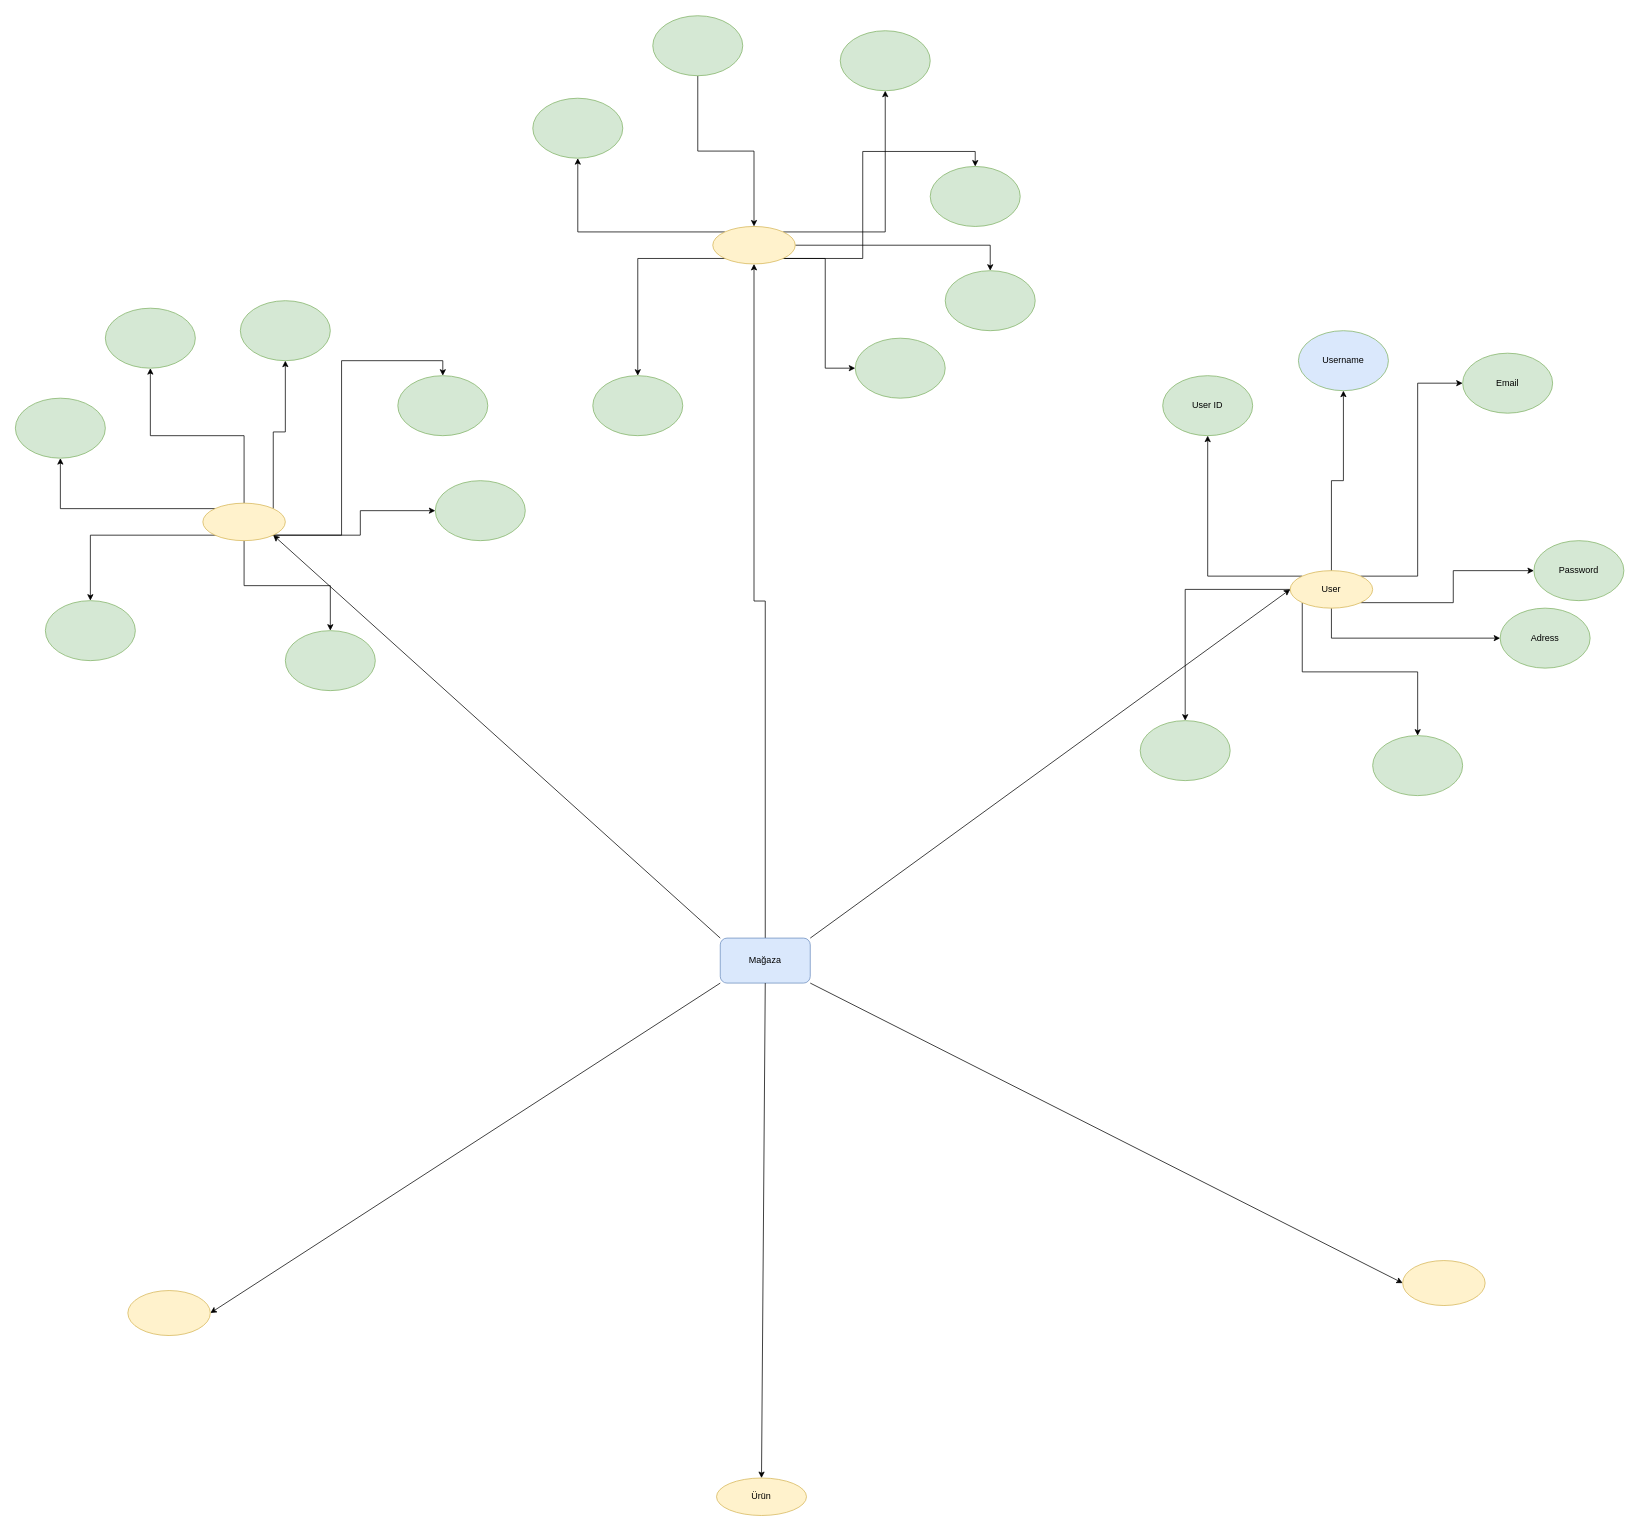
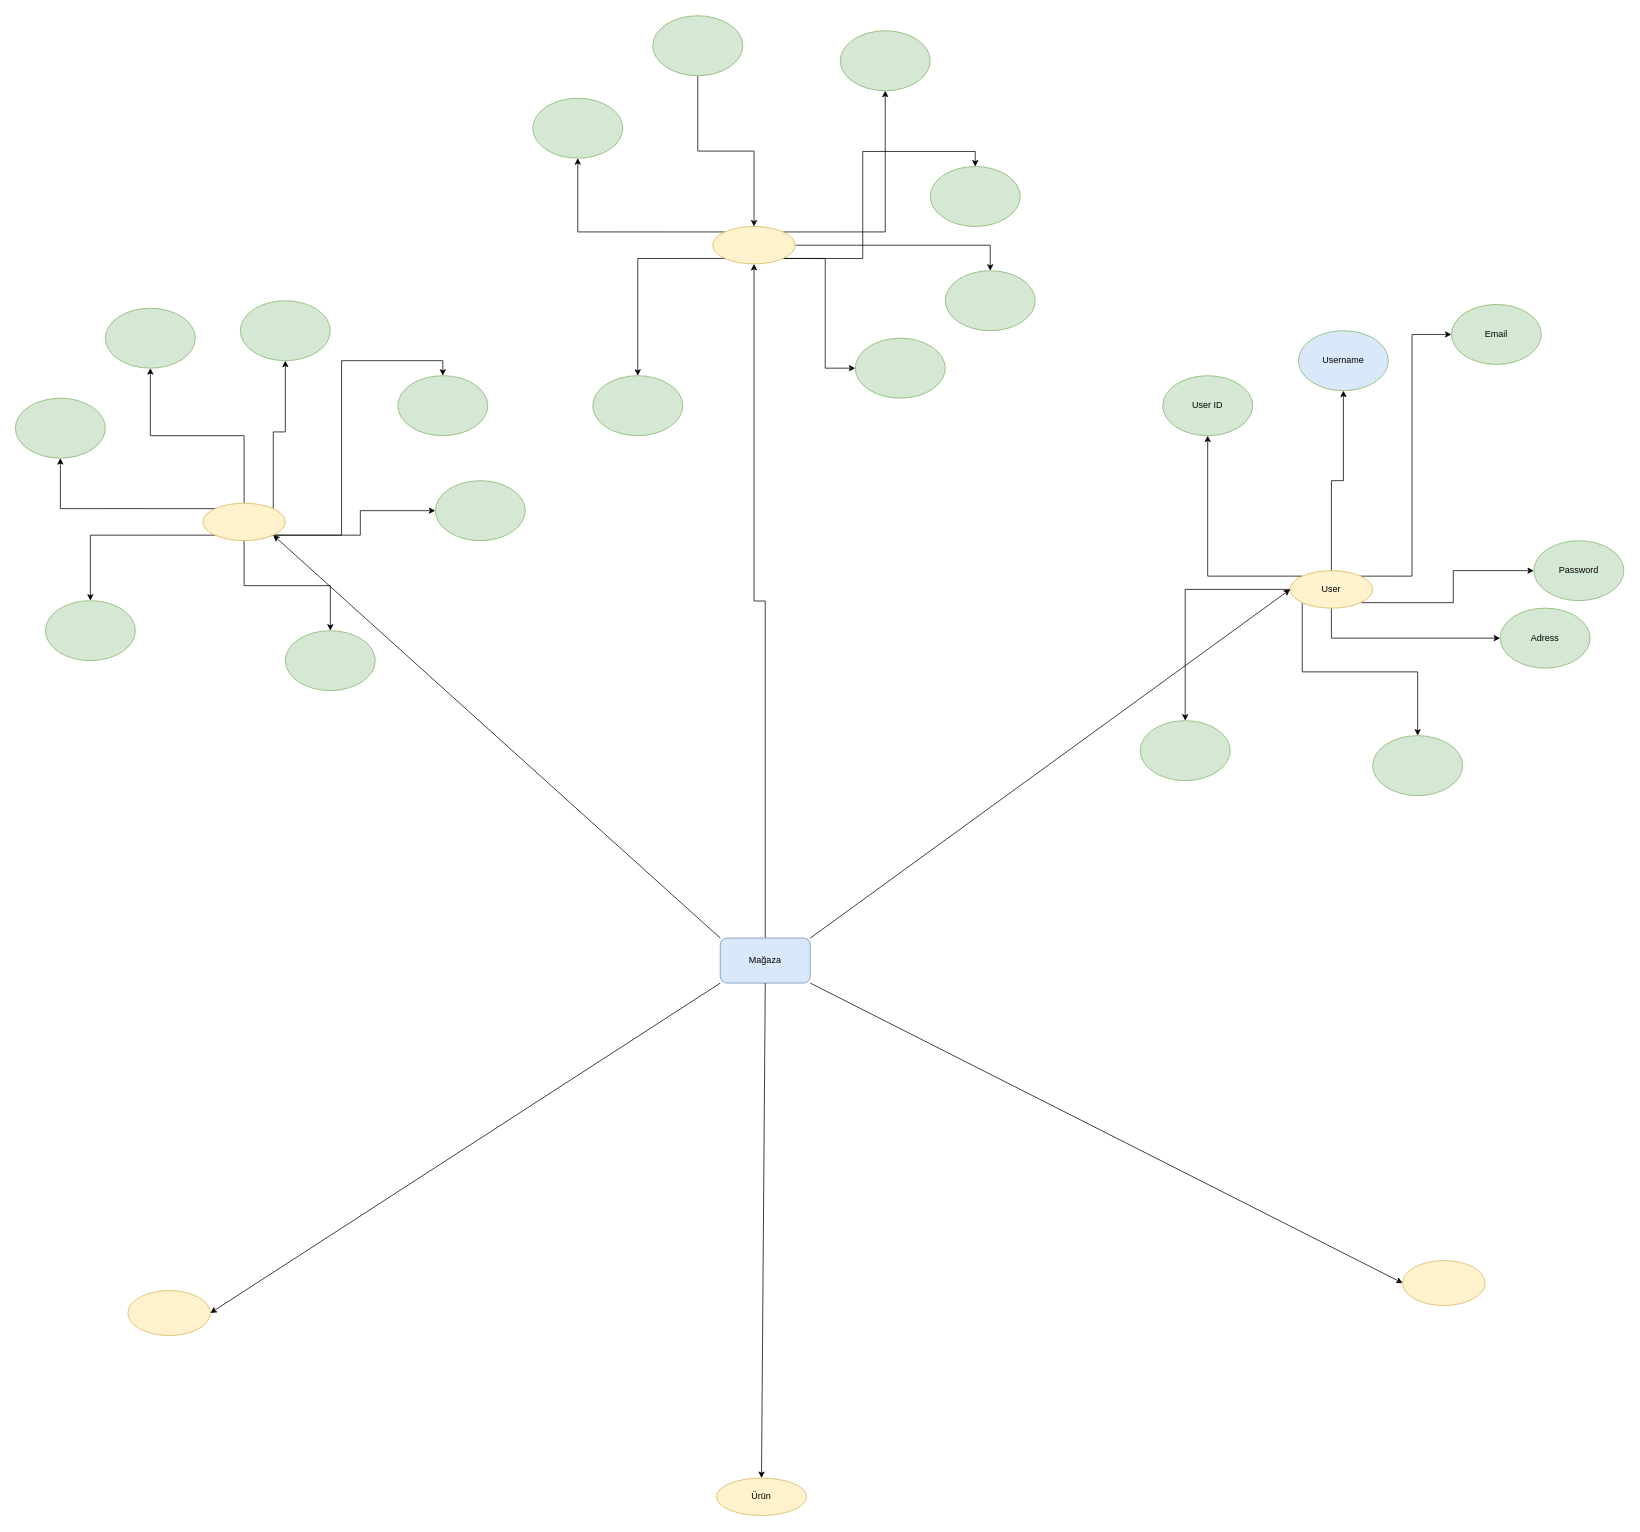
(1508, 383) -> (1497, 334)
